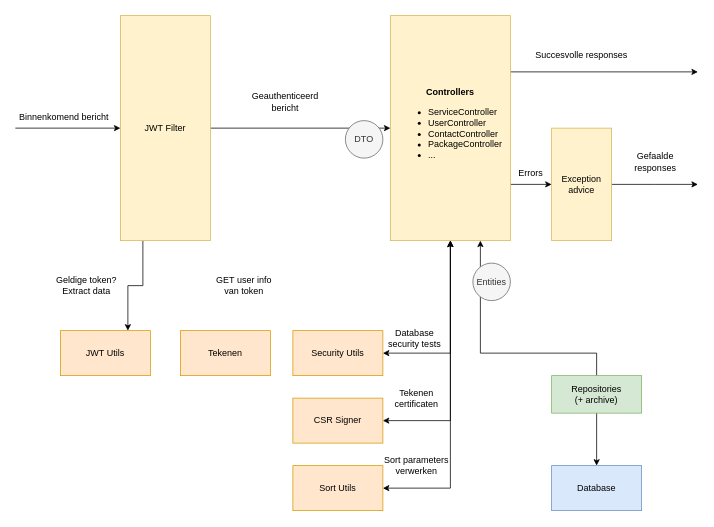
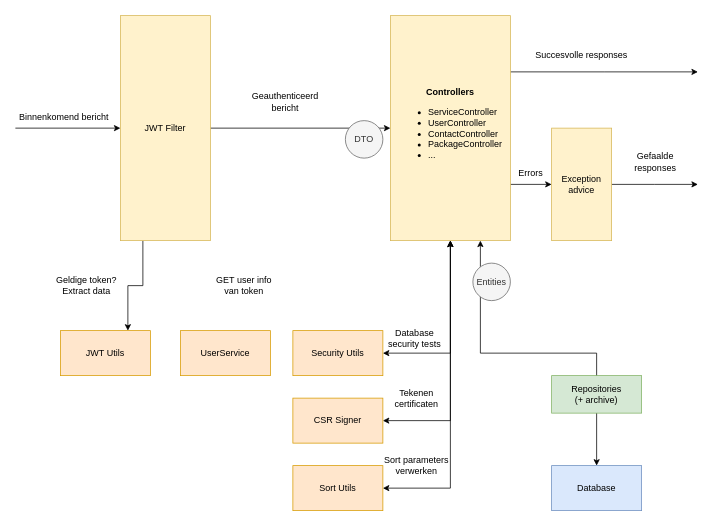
(225, 353) -> (225, 353)
